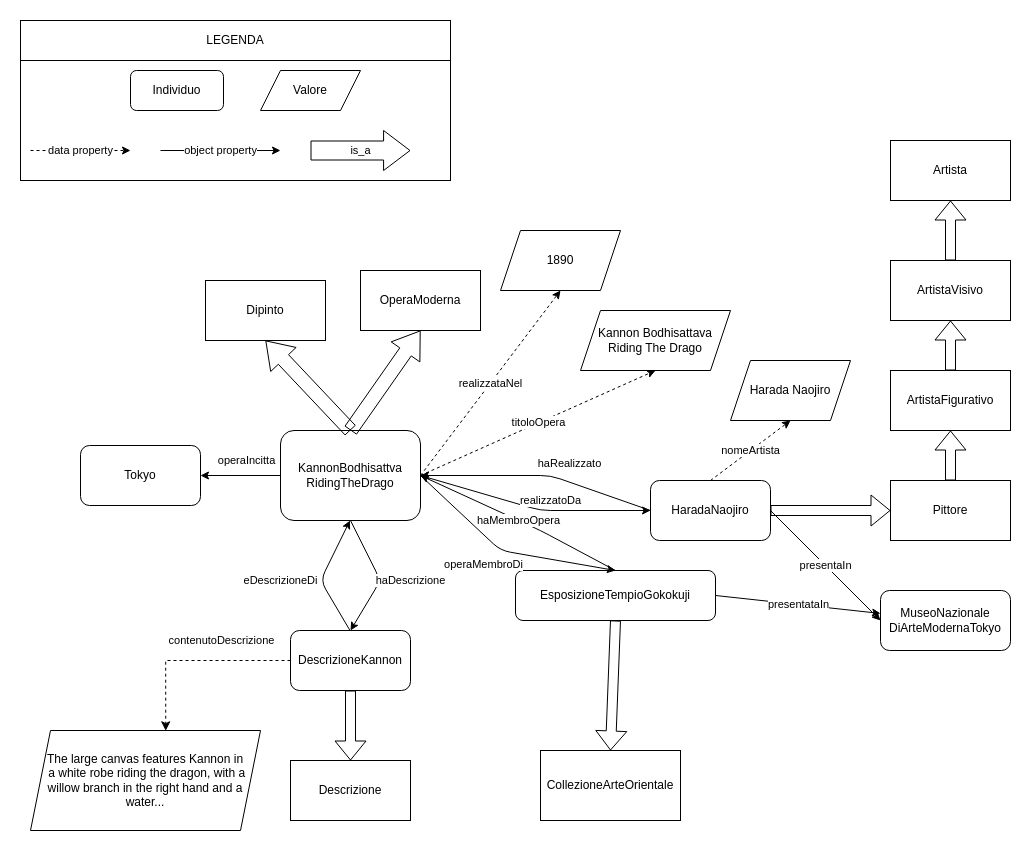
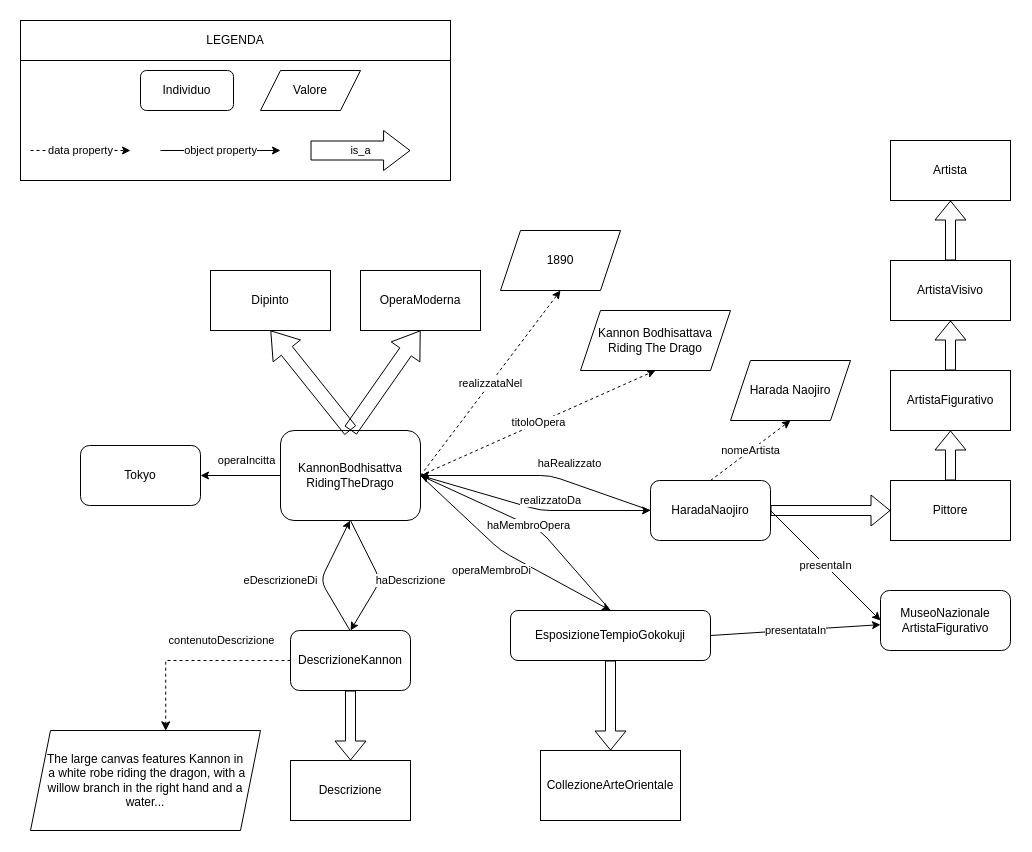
(177, 91) -> (187, 91)
(266, 311) -> (271, 301)
(616, 596) -> (611, 636)
(946, 621) -> (946, 621)
